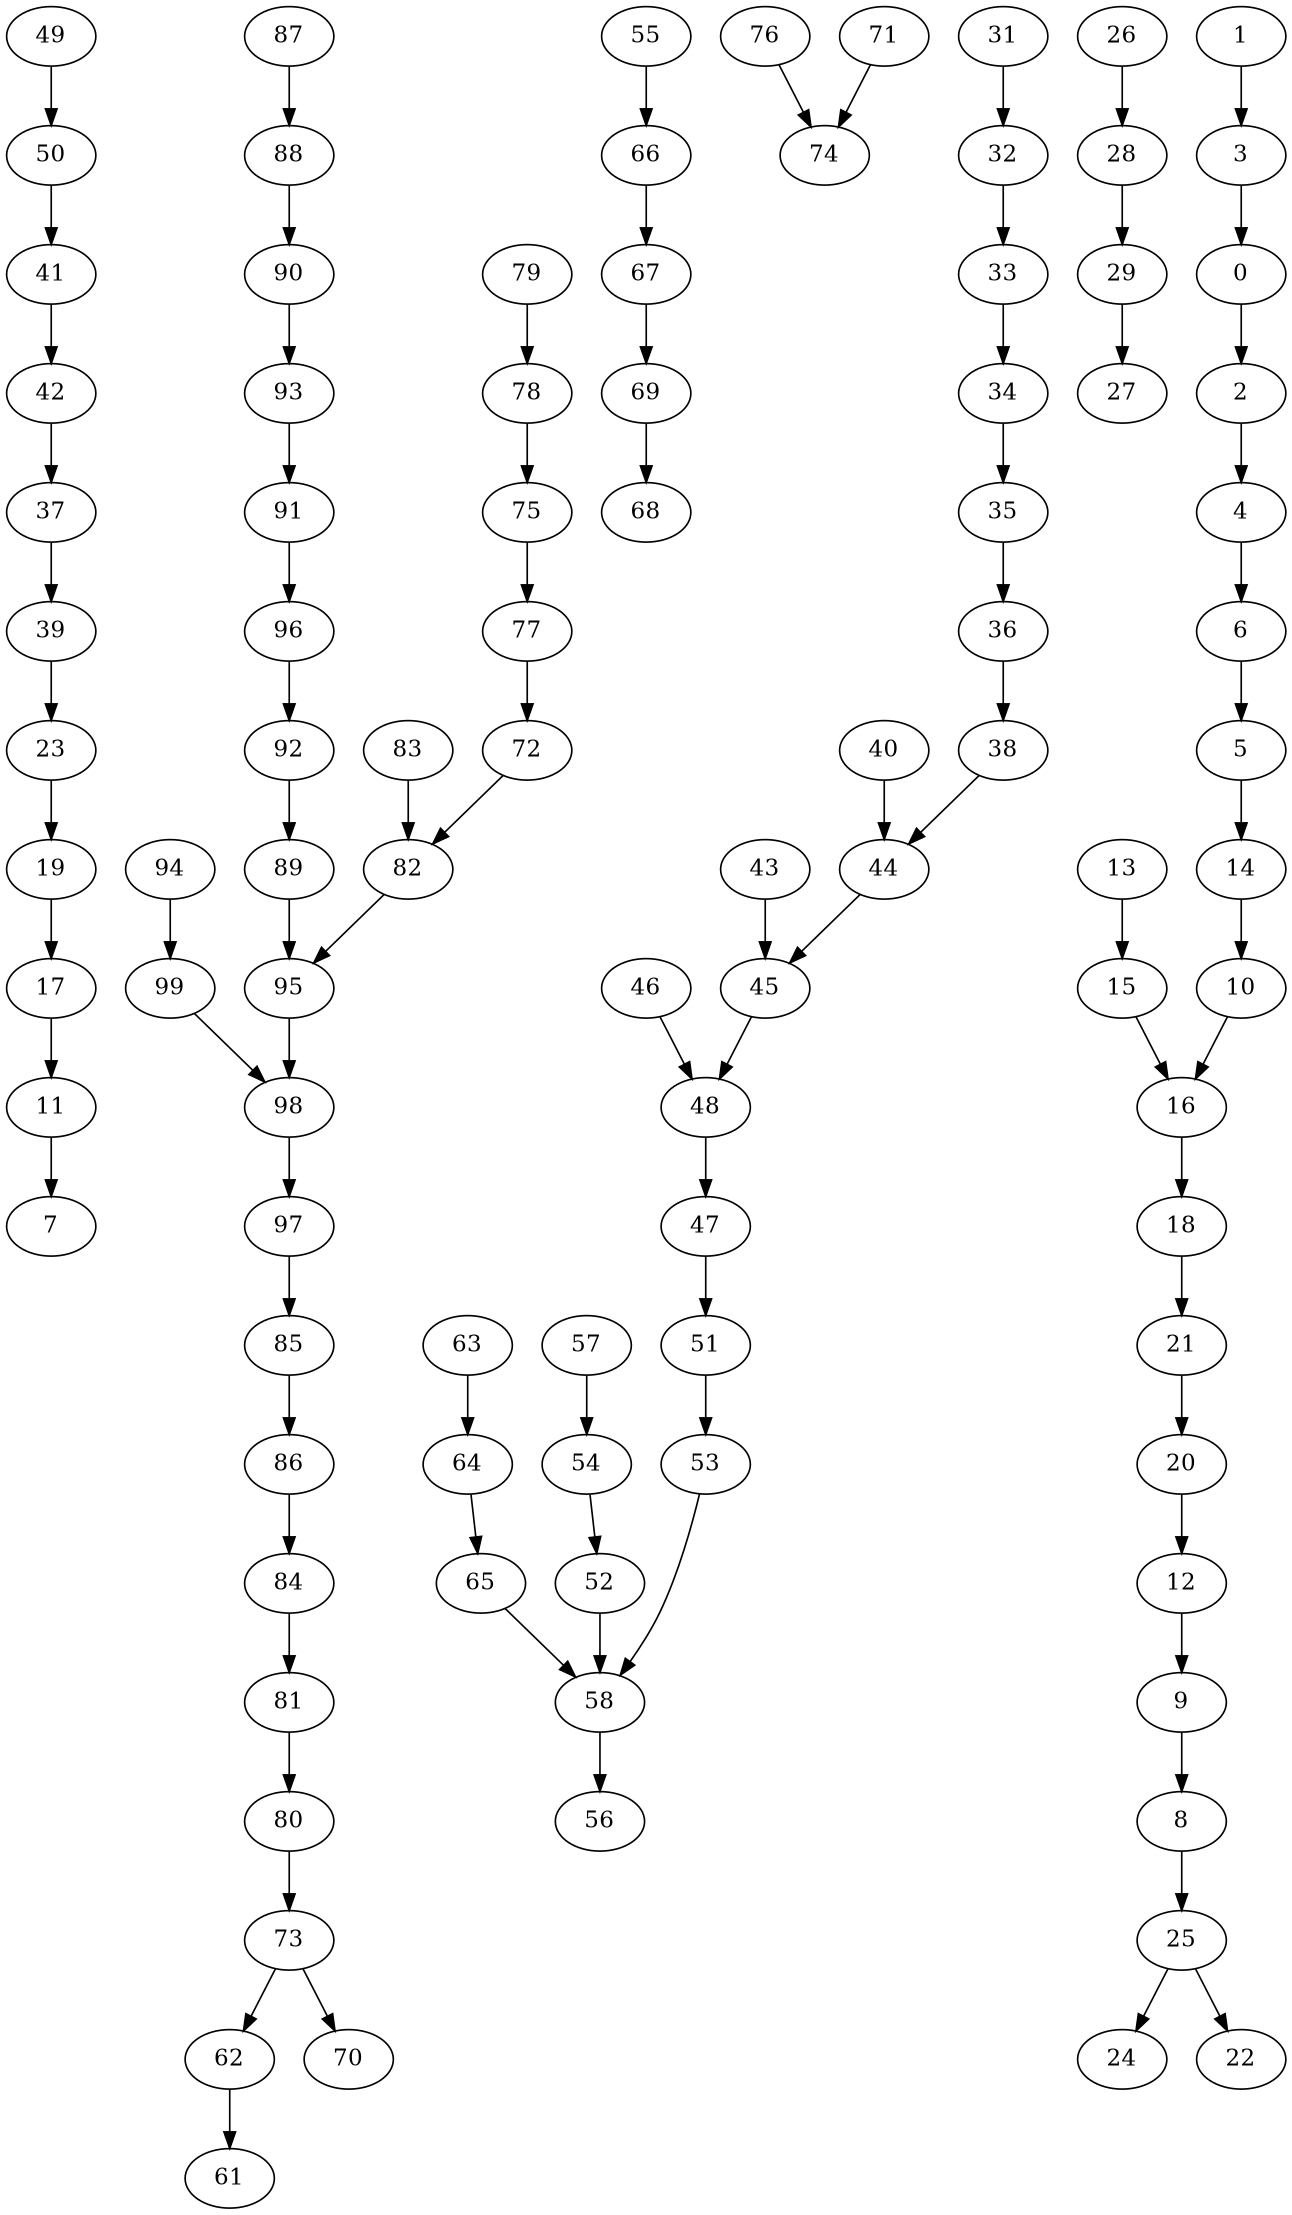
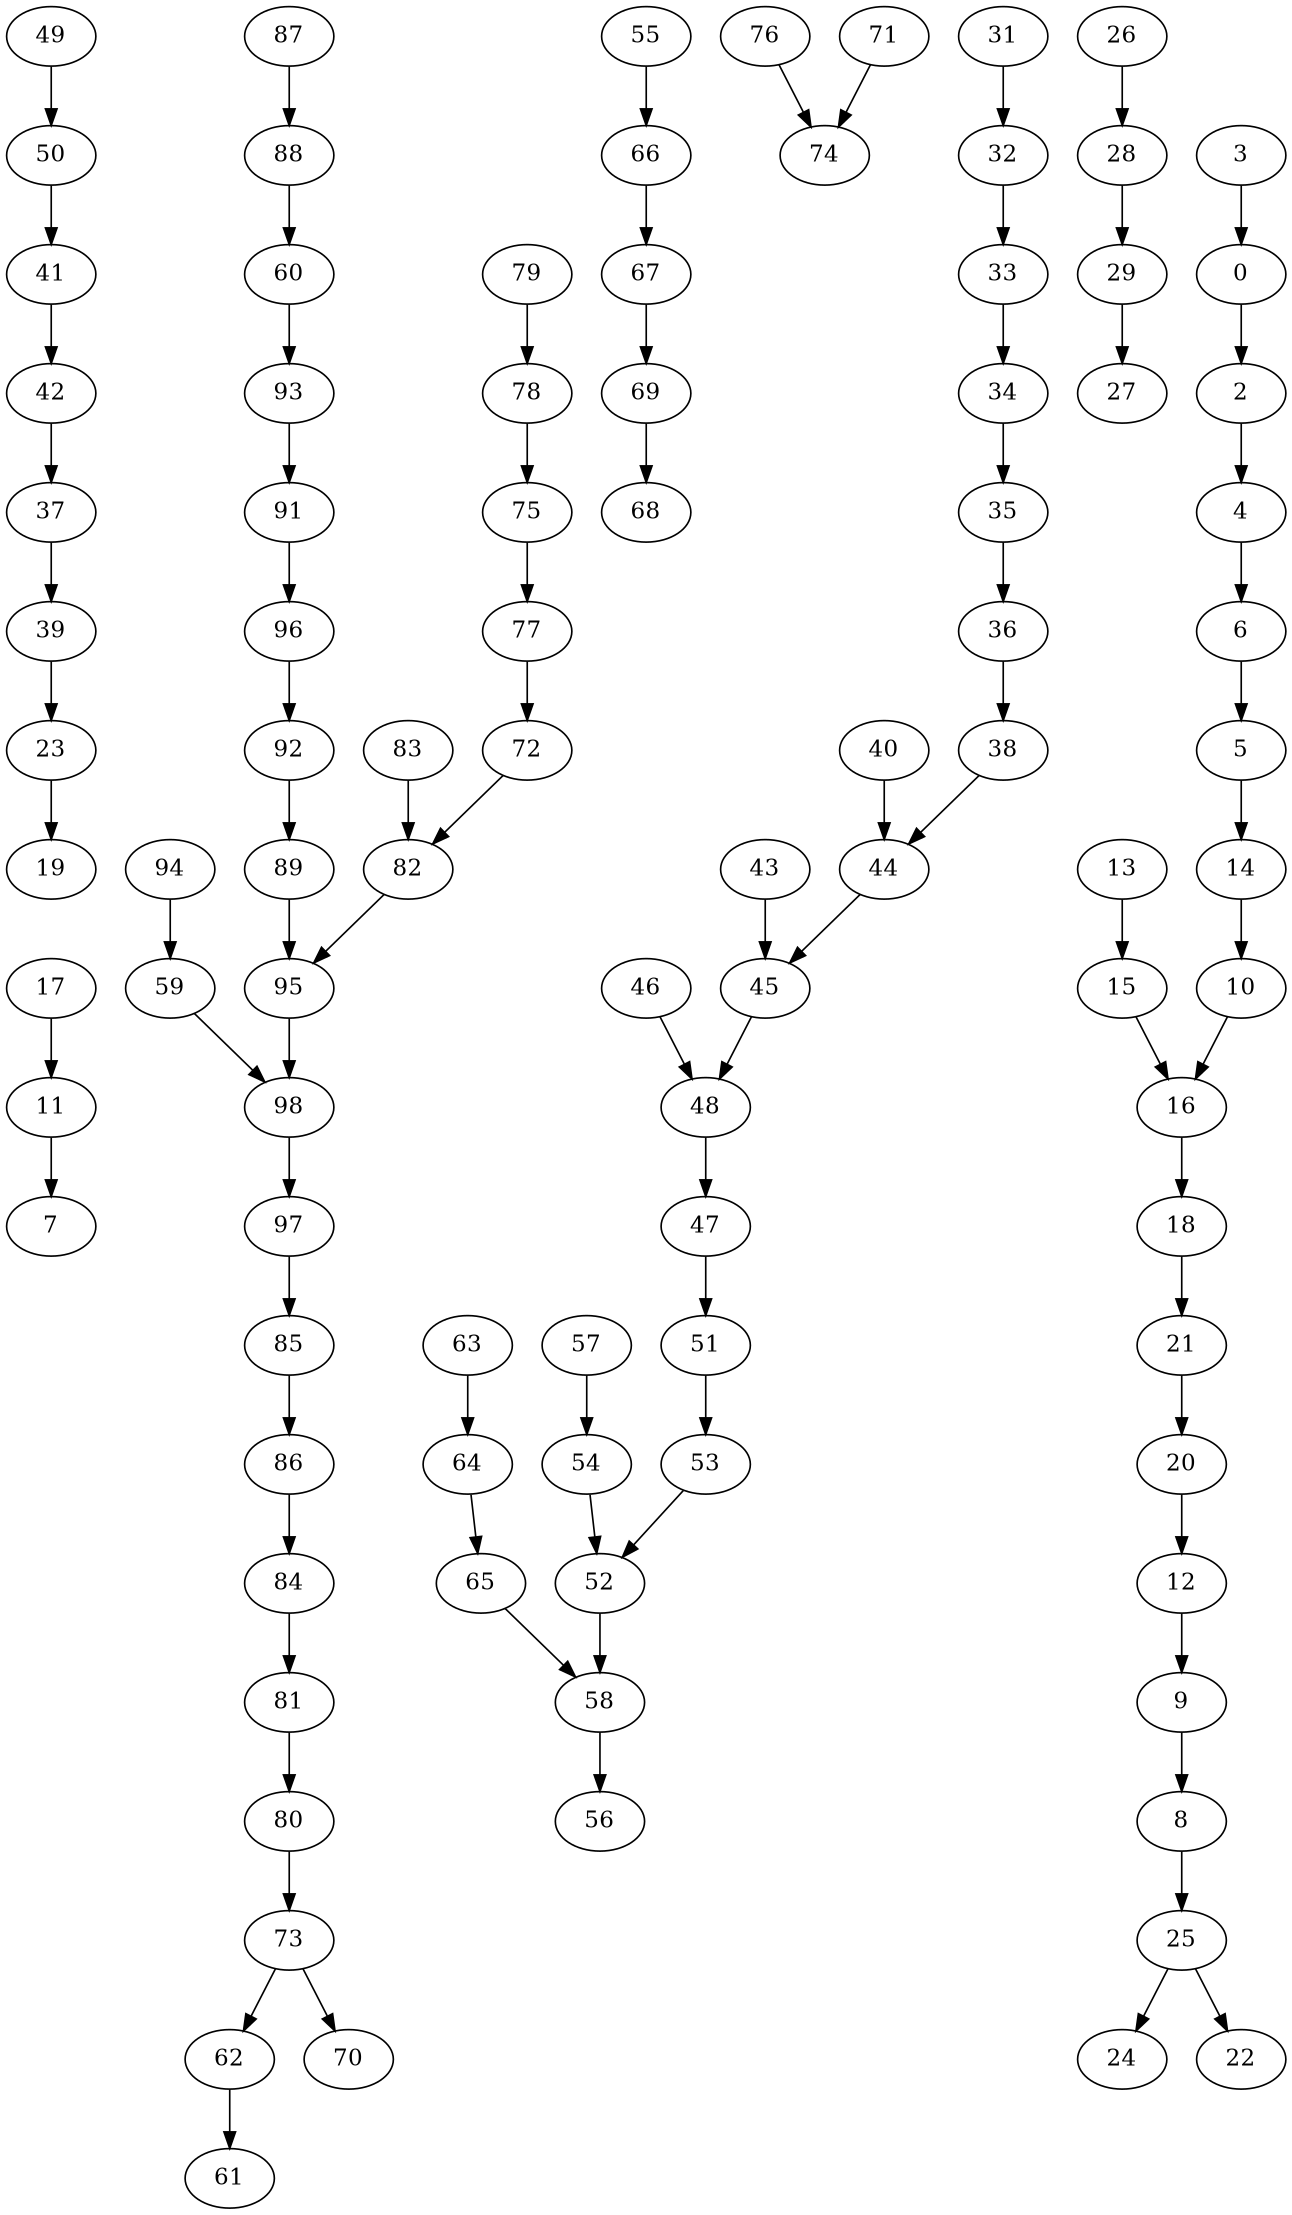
(1241, 36) -> none
(289, 274) -> (289, 274)
(51, 921) -> none
(170, 988) -> (170, 988)
(673, 1581) -> (658, 1518)
